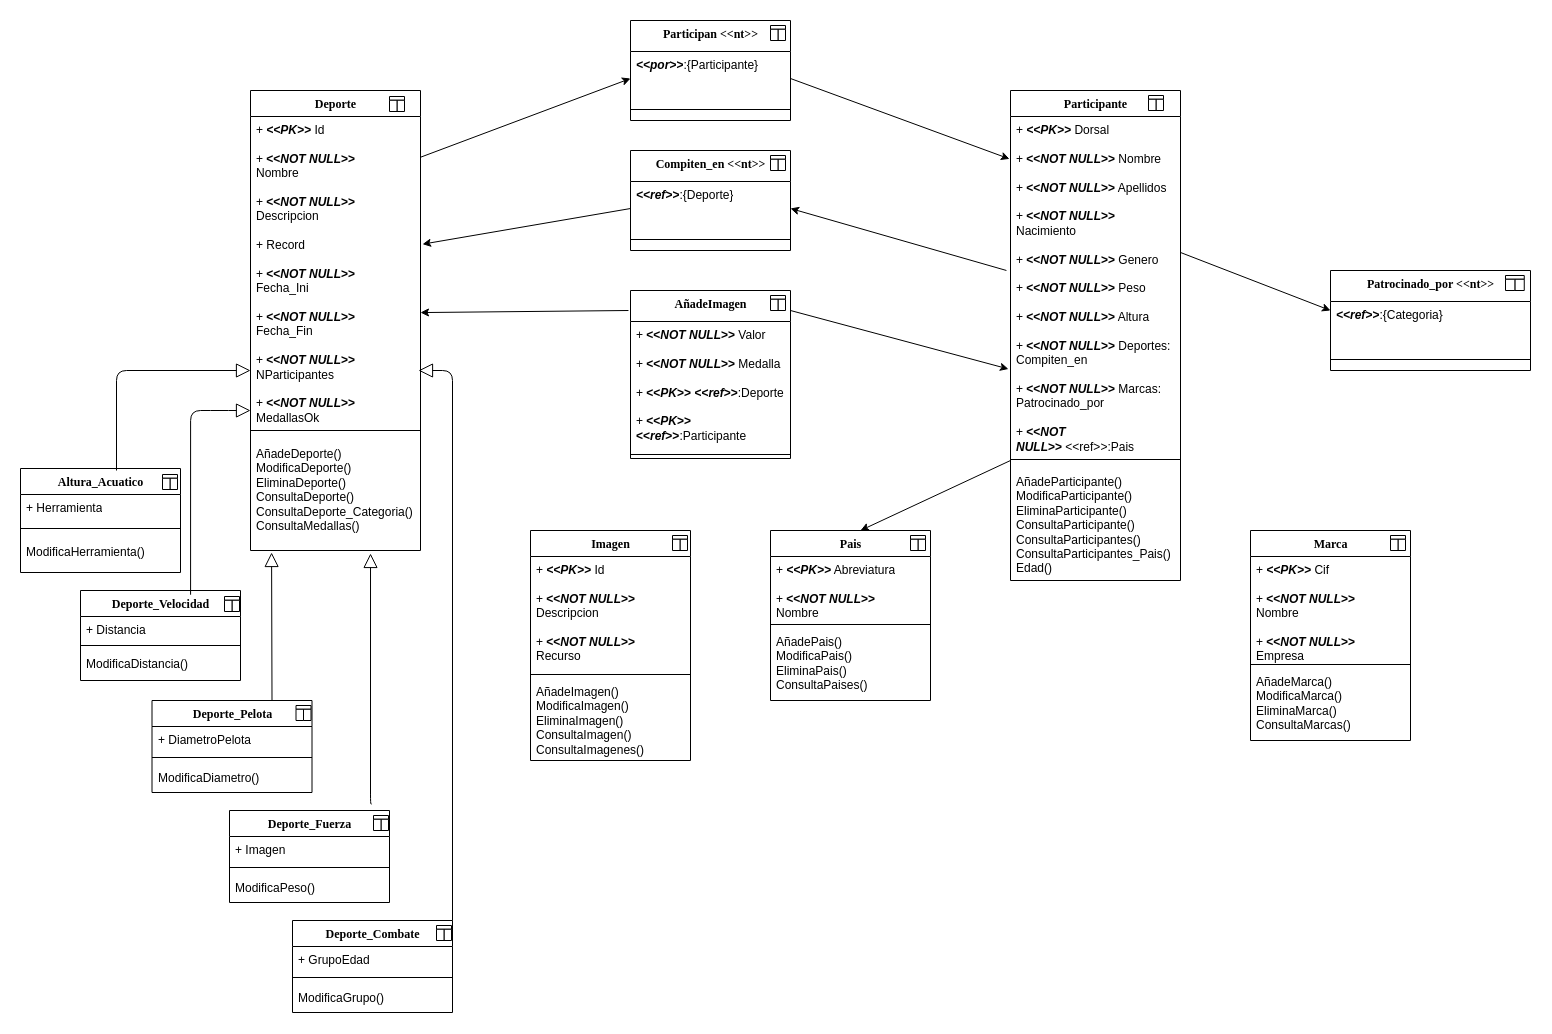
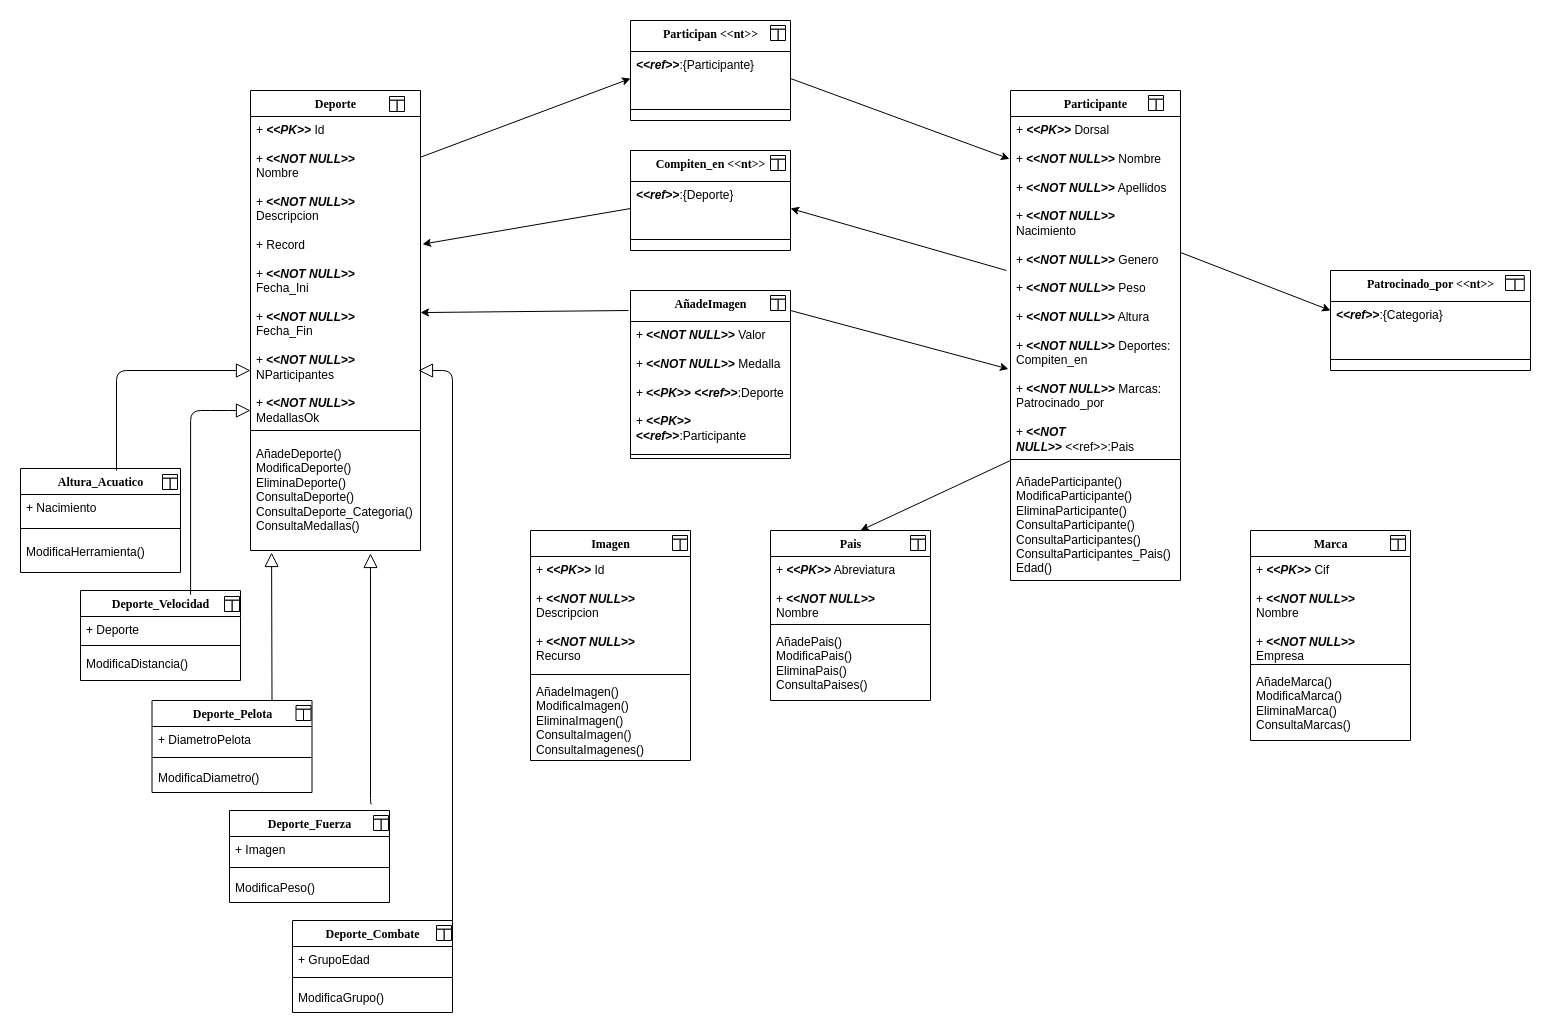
(706, 66) -> (706, 66)
(67, 509) -> (62, 509)
(119, 631) -> (115, 631)
